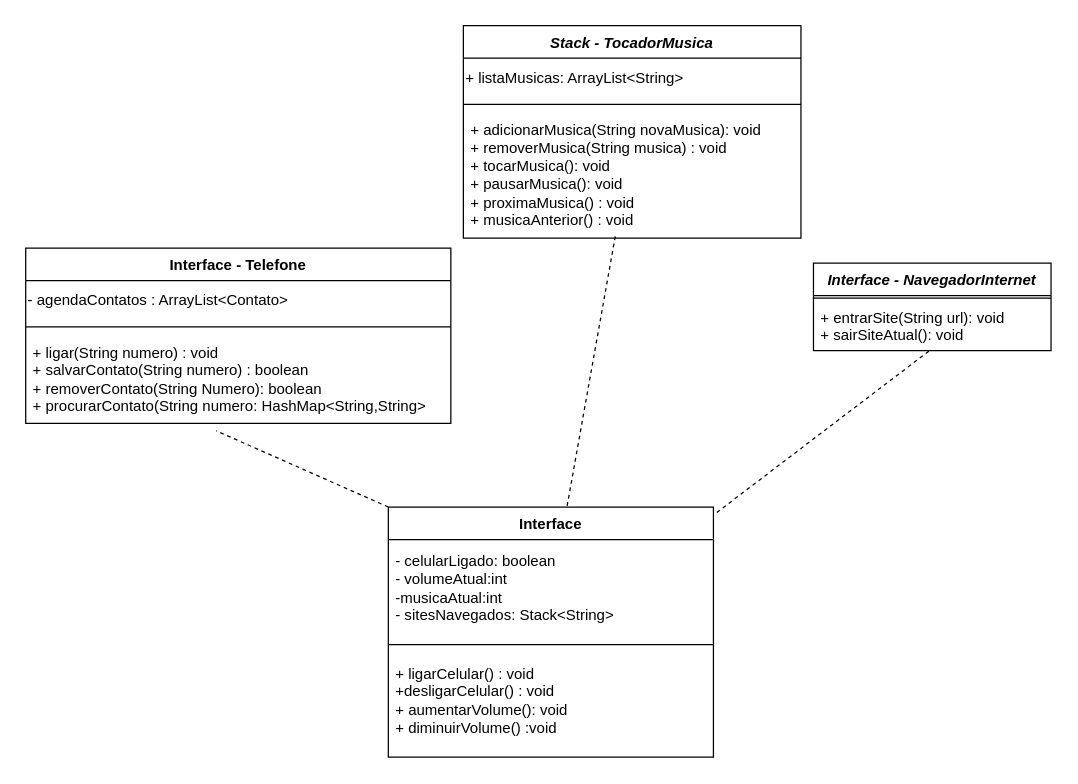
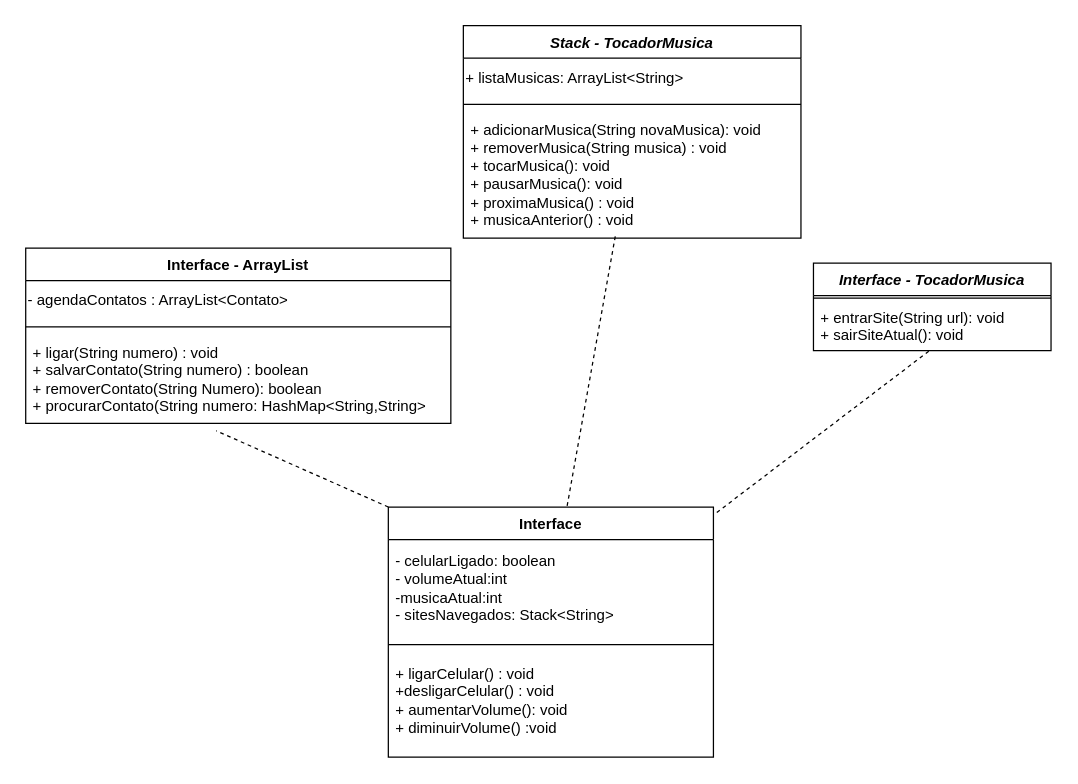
(238, 265) -> (238, 265)
(932, 290) -> (932, 281)
